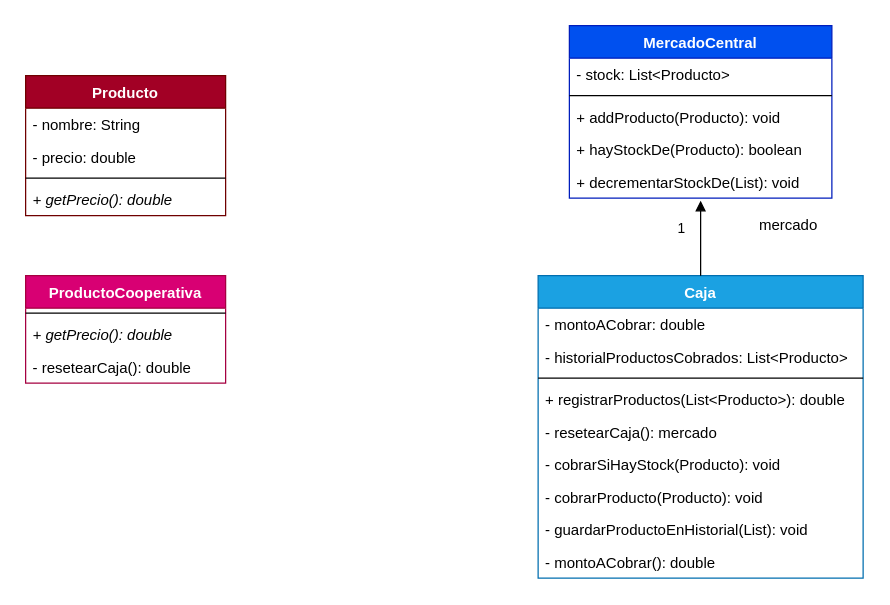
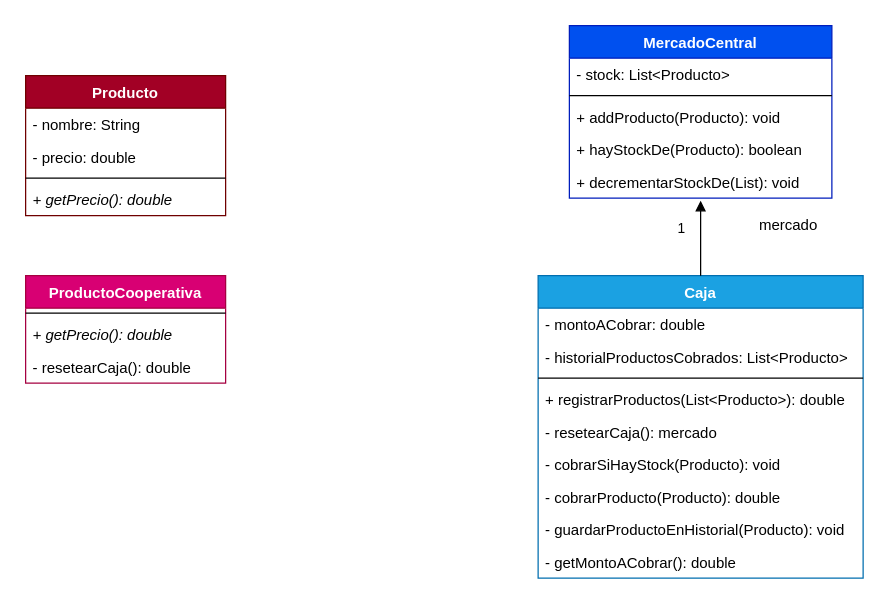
(672, 498) -> (680, 498)
(697, 530) -> (716, 530)
(638, 563) -> (651, 563)
